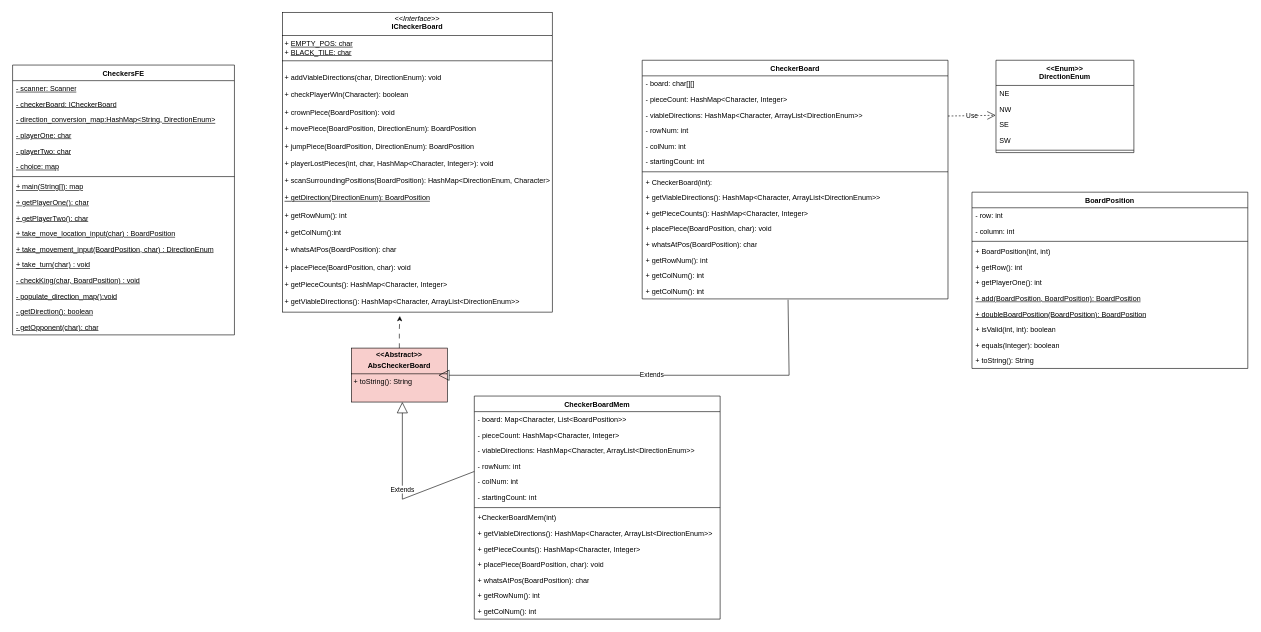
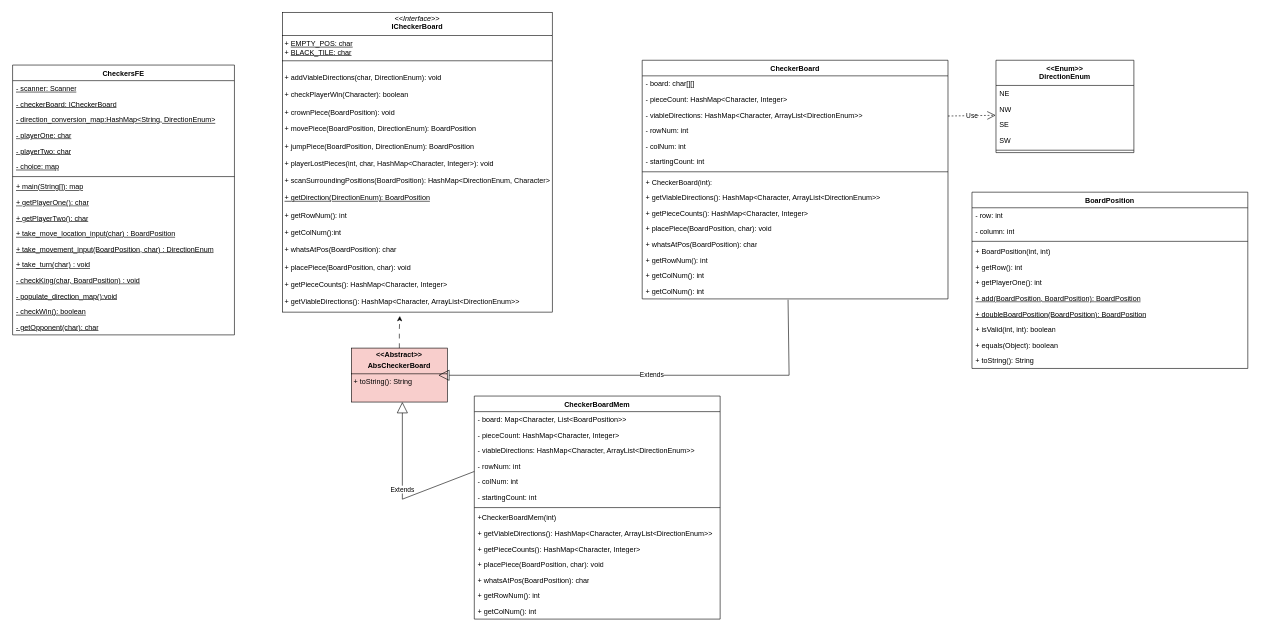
(61, 312) -> (54, 312)
(1024, 346) -> (1022, 346)
